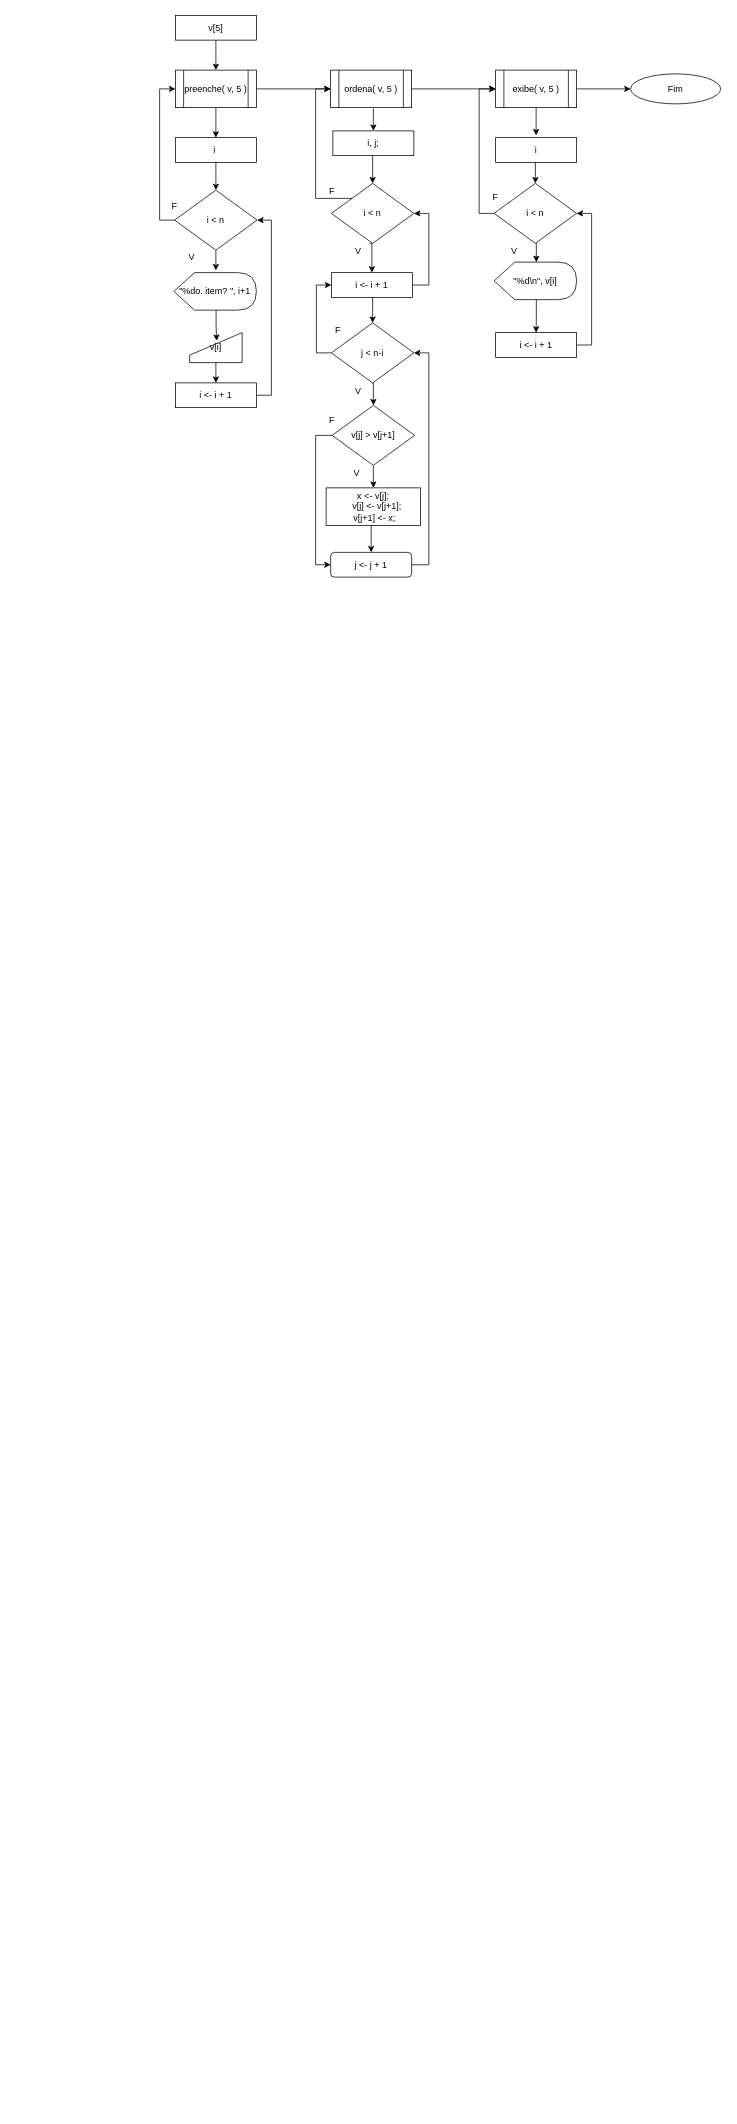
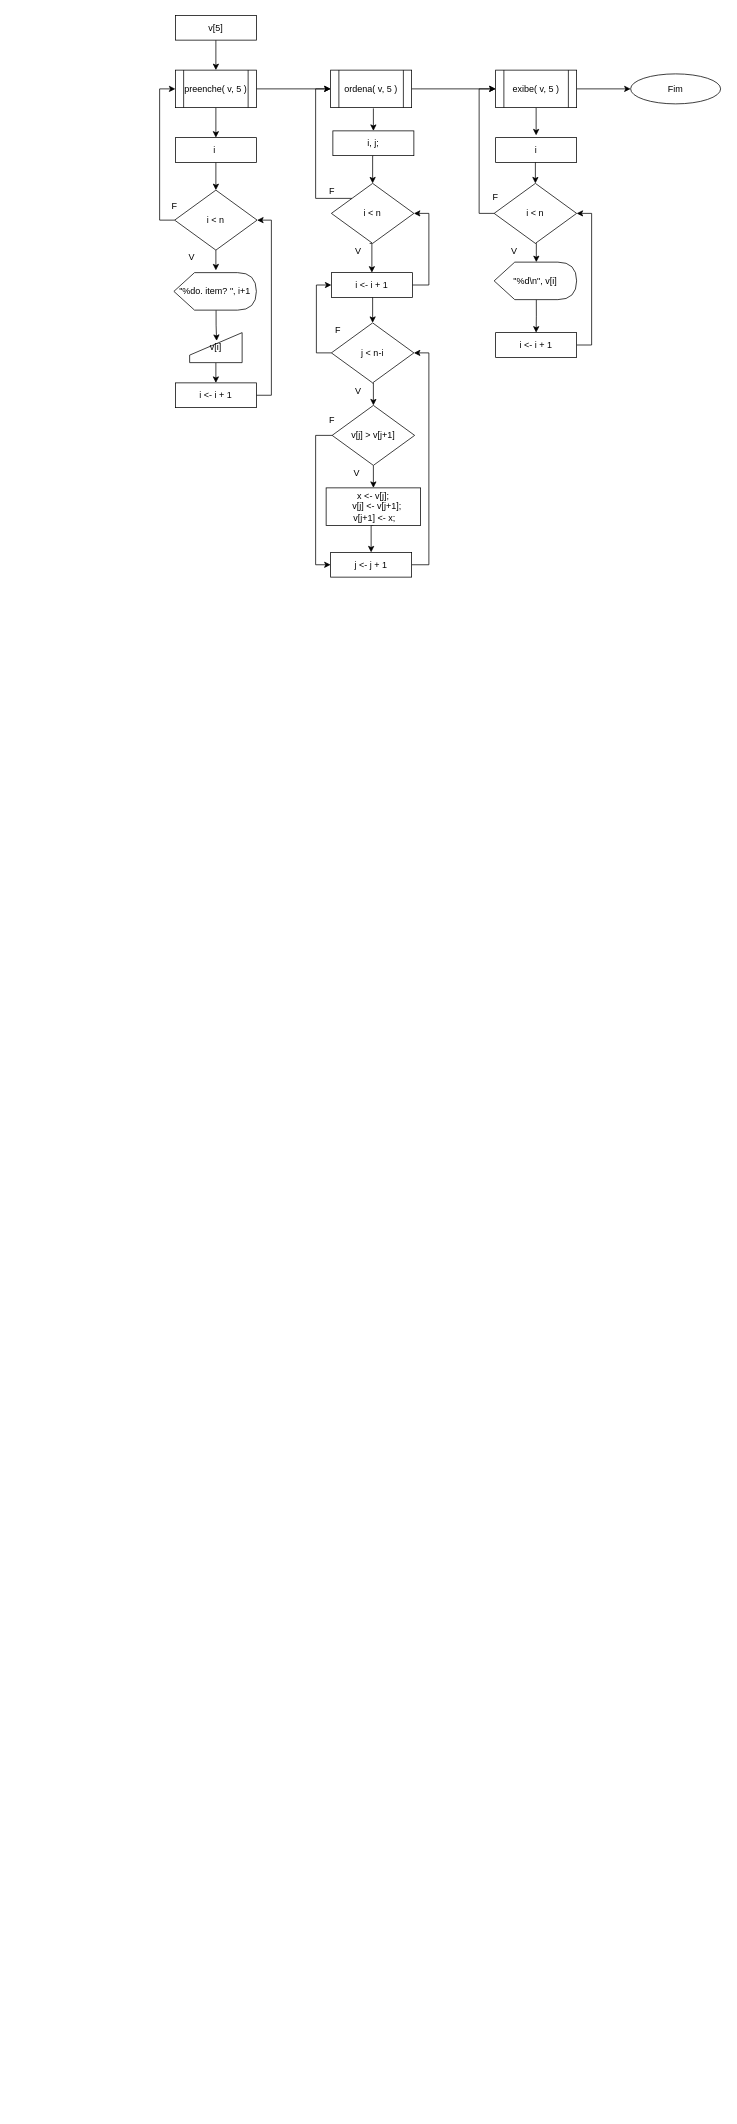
(371, 565) -> (371, 565)
